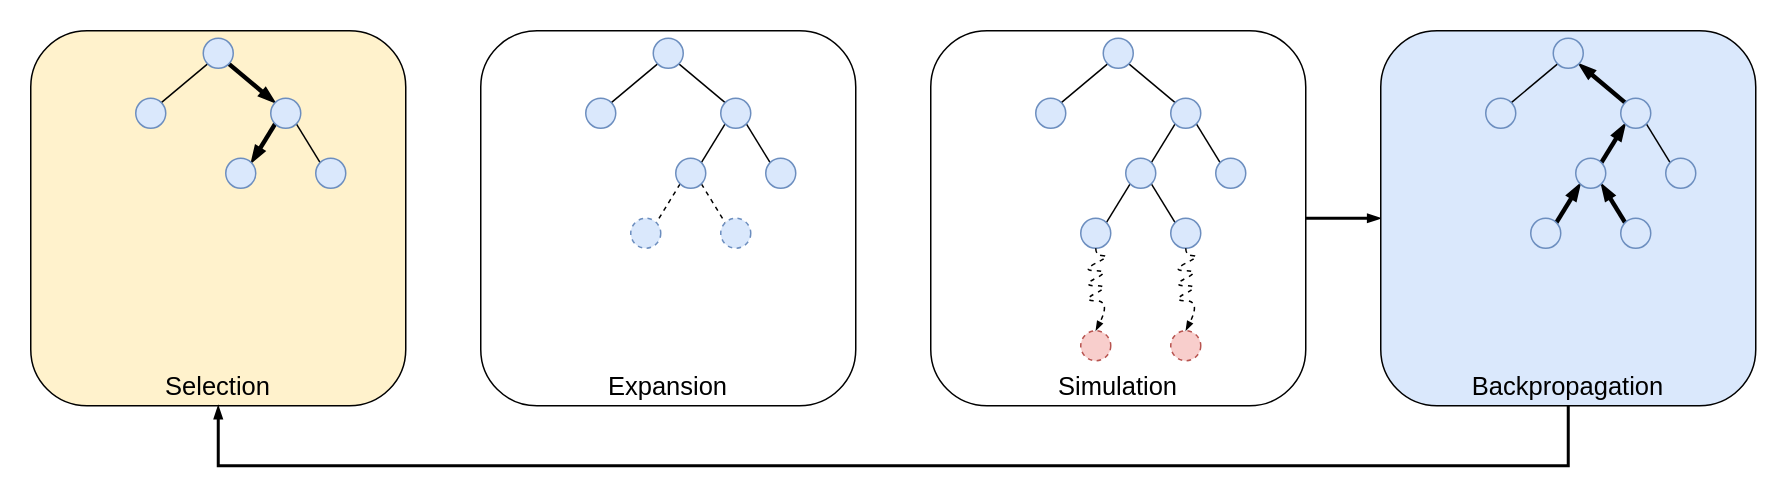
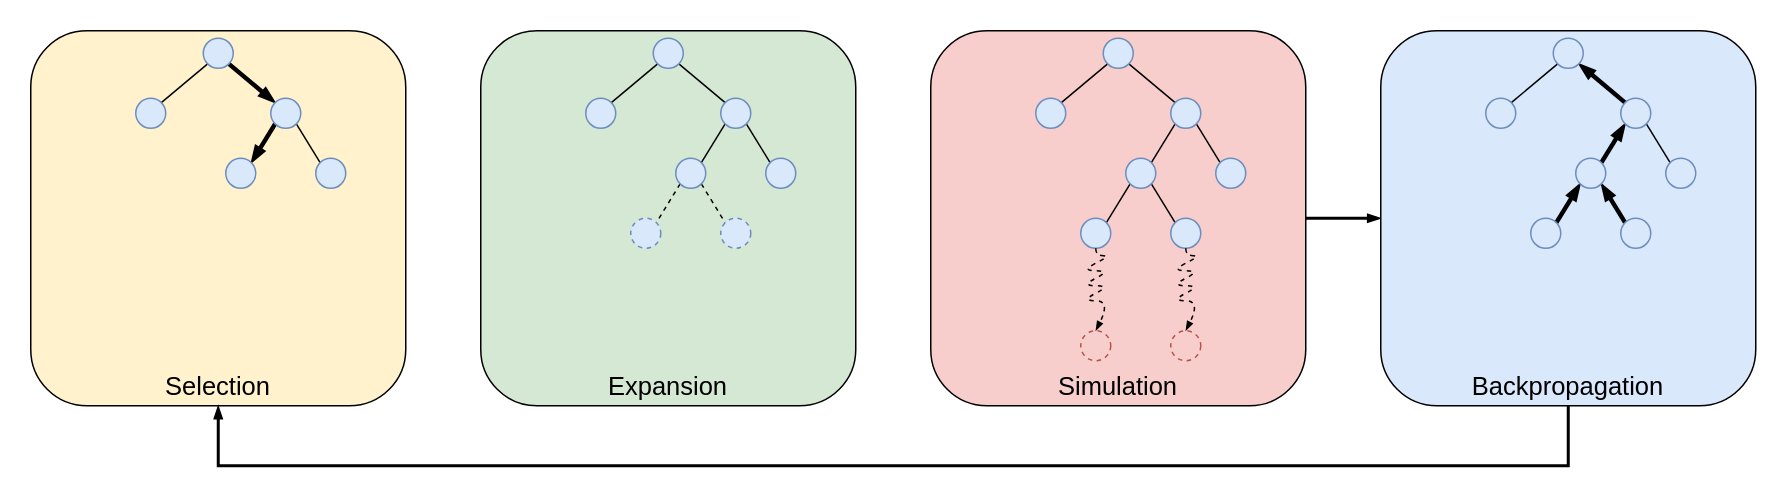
(668, 218) -> (668, 218)
(1118, 218) -> (1118, 218)
